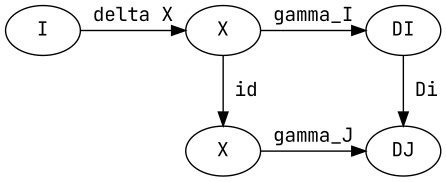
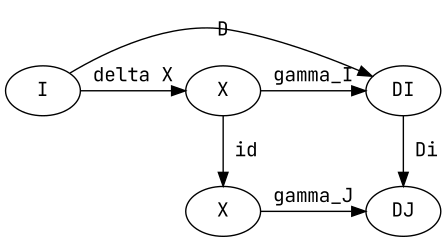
none -> (214, 28)
